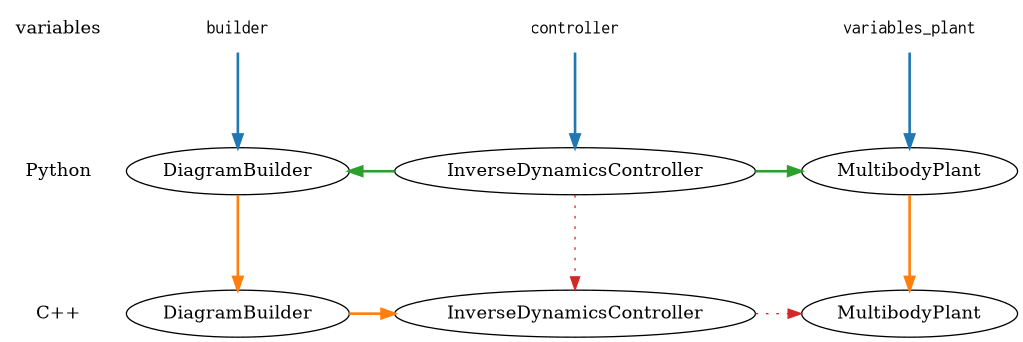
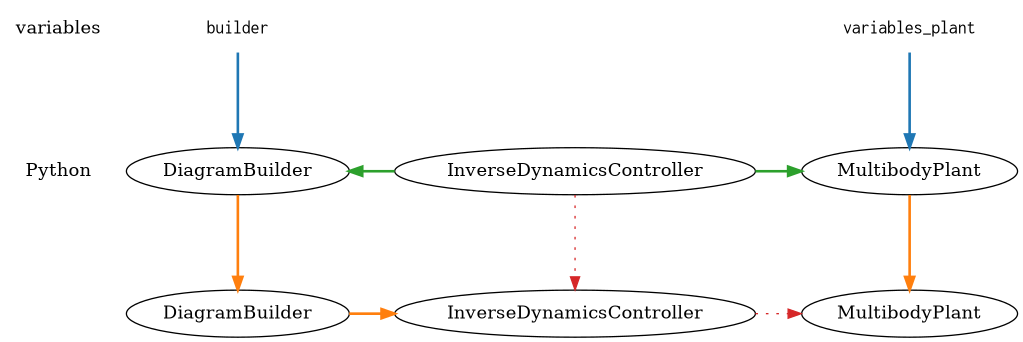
(575, 29) -> none
(59, 314) -> none
